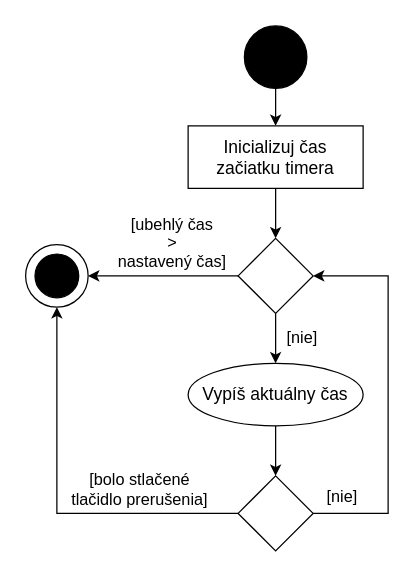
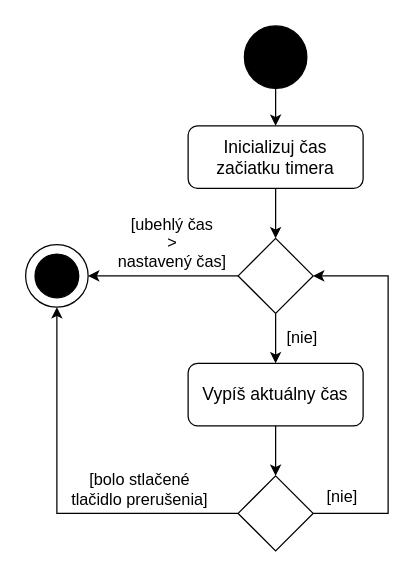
(276, 157) -> (276, 157)
(276, 394) -> (276, 394)
